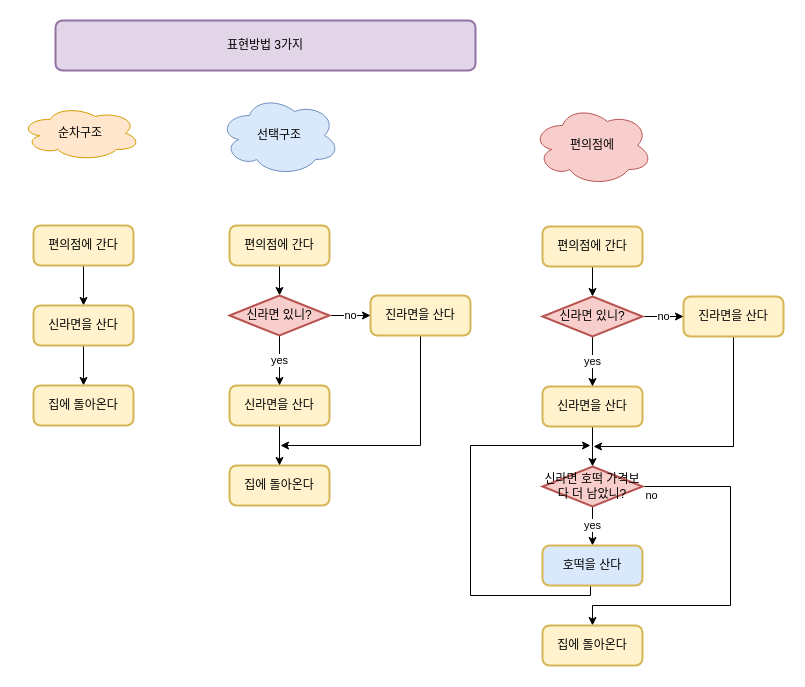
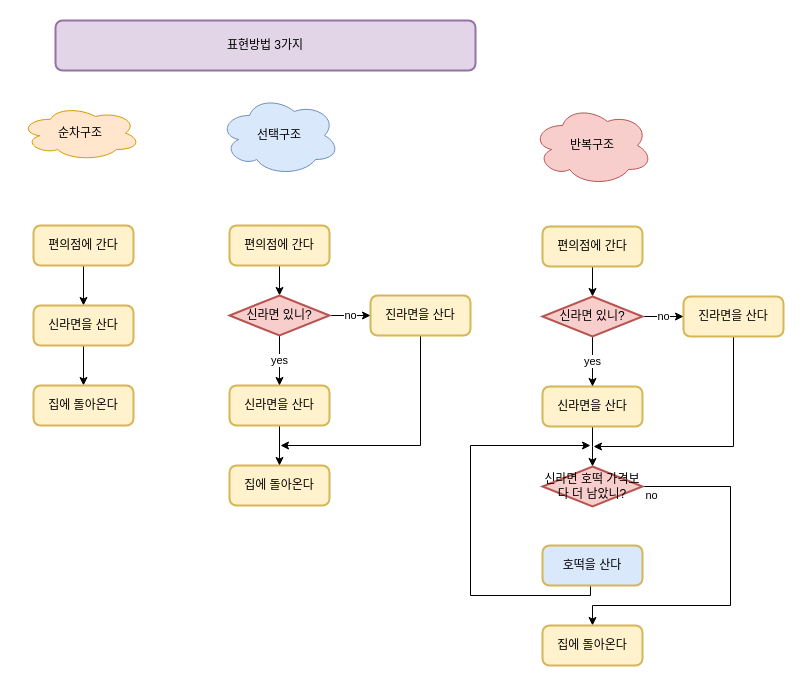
(593, 146) -> (593, 146)
(593, 524) -> none
